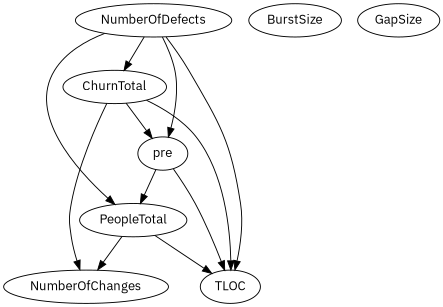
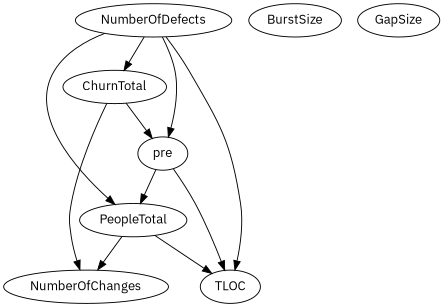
(213, 166) -> none
